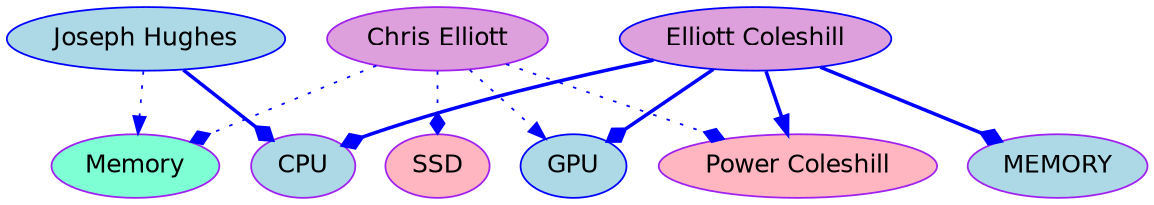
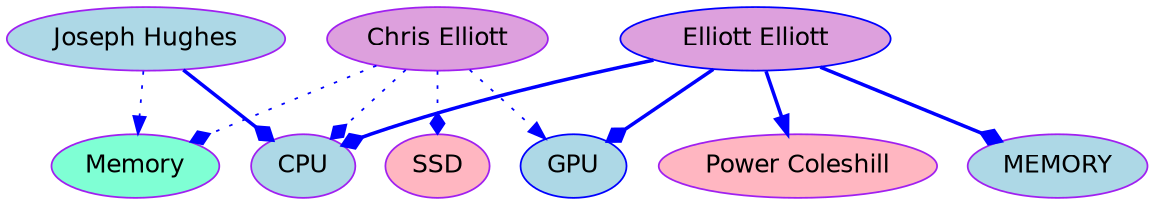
(146, 39) -> (146, 39)
(755, 39) -> (755, 39)
(605, 98) -> (376, 97)
